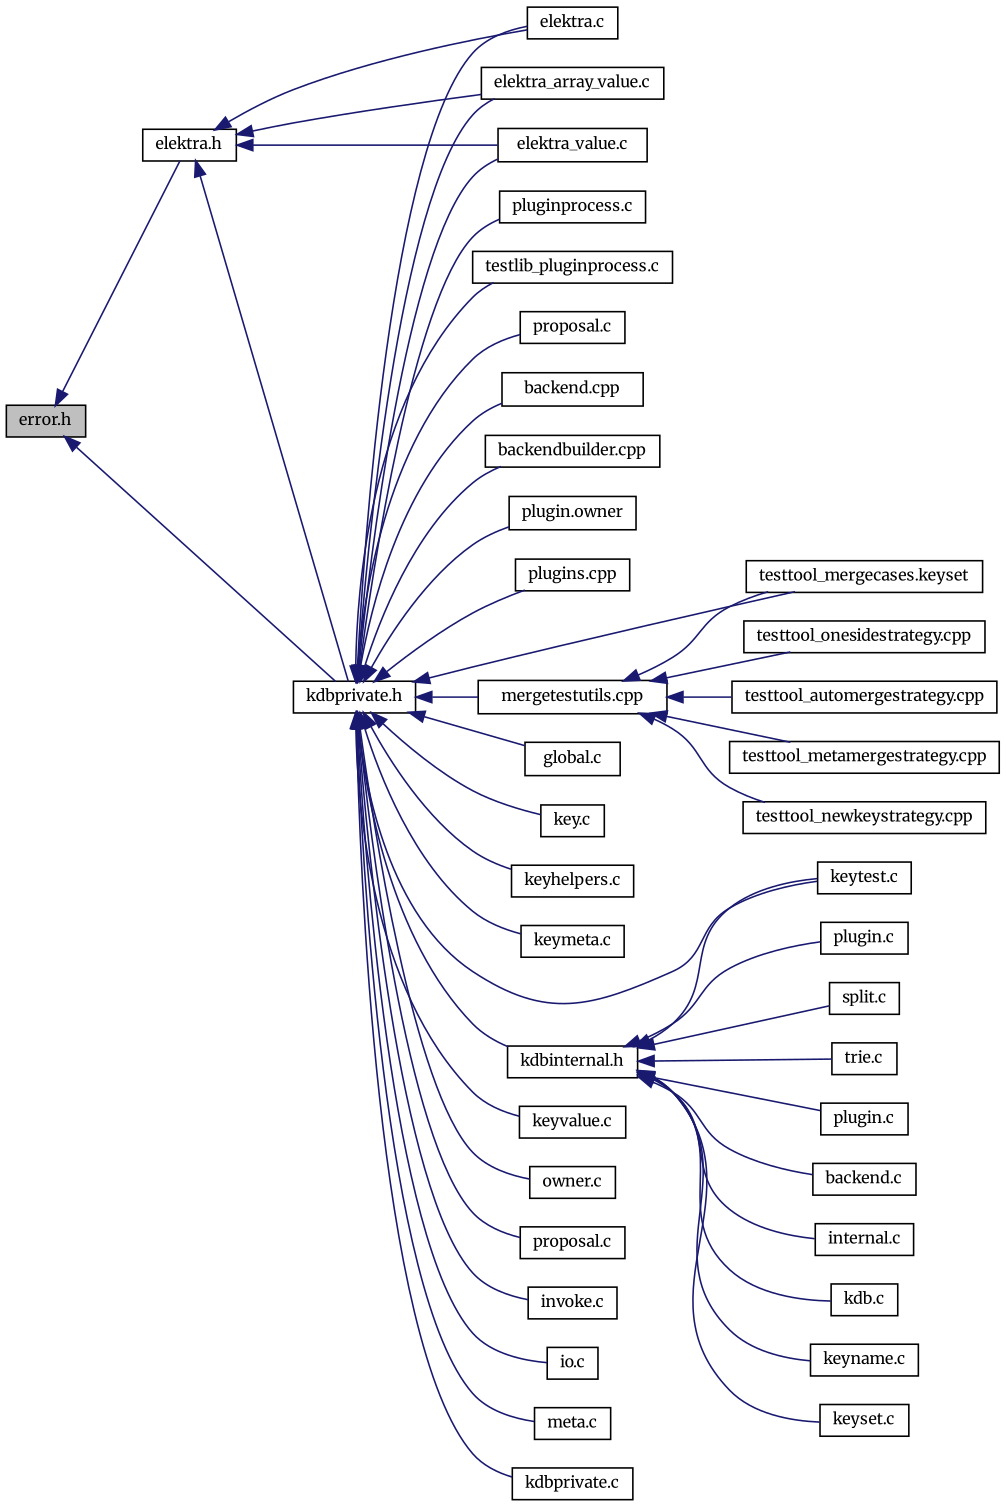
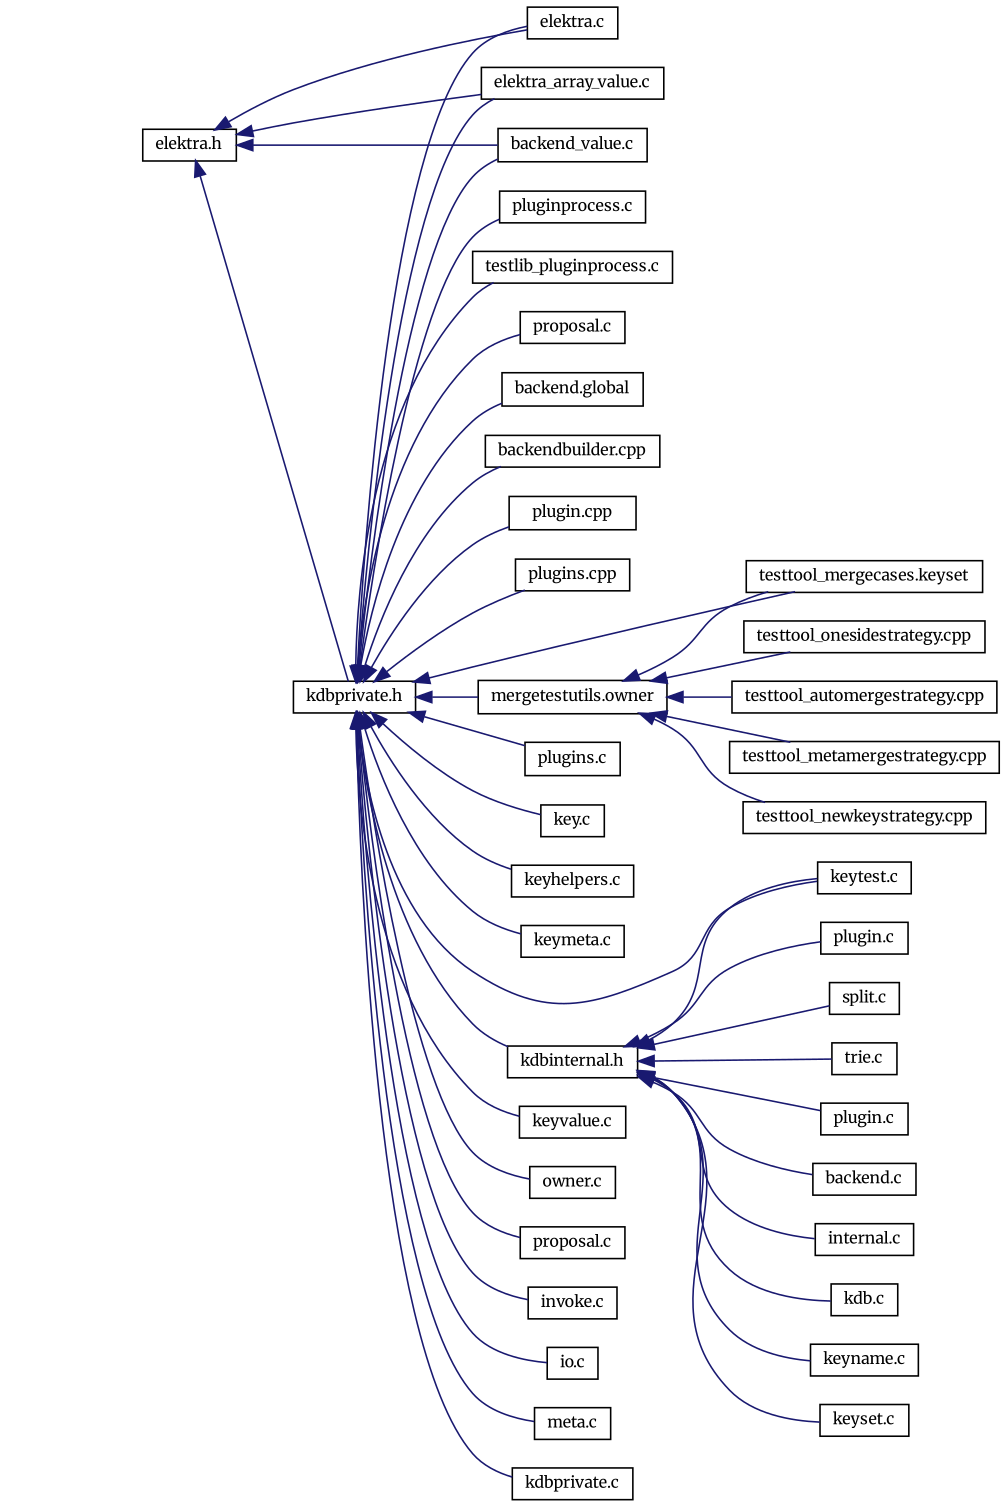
(573, 145) -> (573, 145)
(573, 389) -> (573, 389)
(46, 421) -> none
(573, 513) -> (573, 513)
(573, 697) -> (573, 697)
(573, 759) -> (573, 759)
